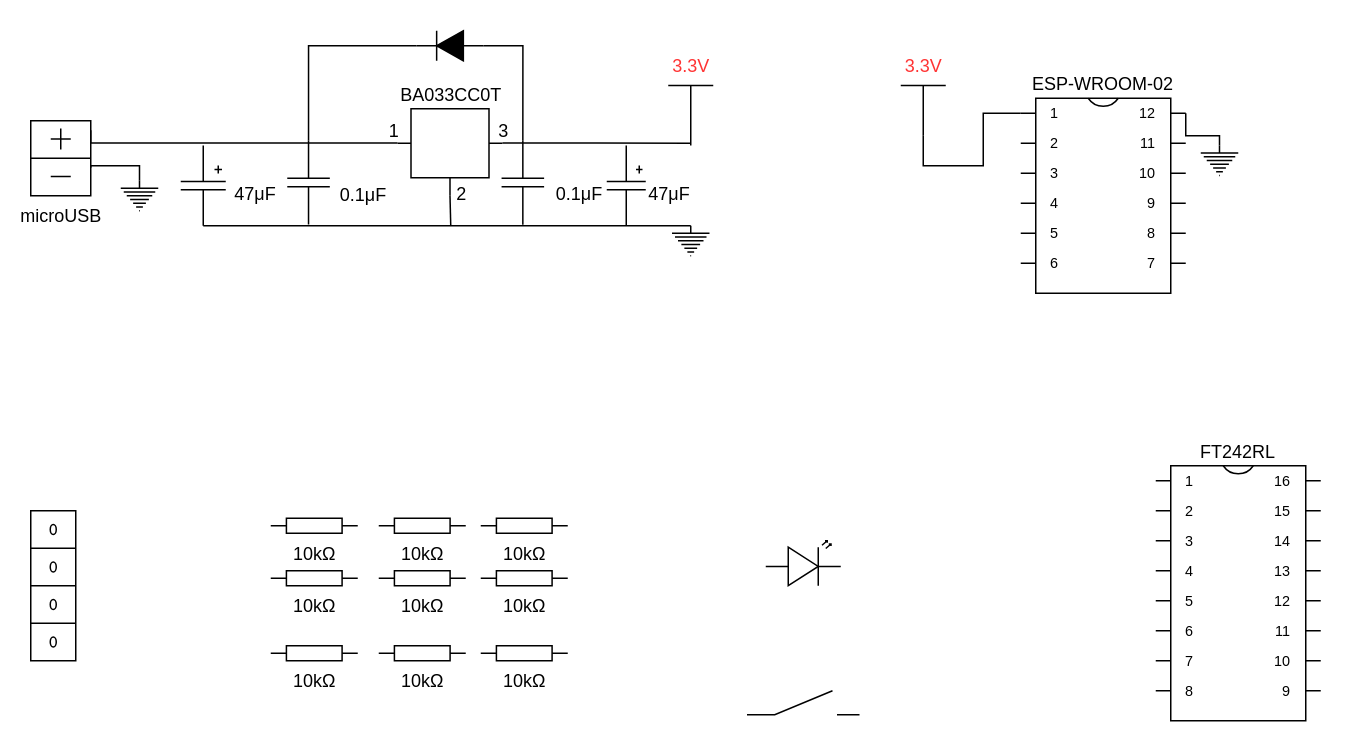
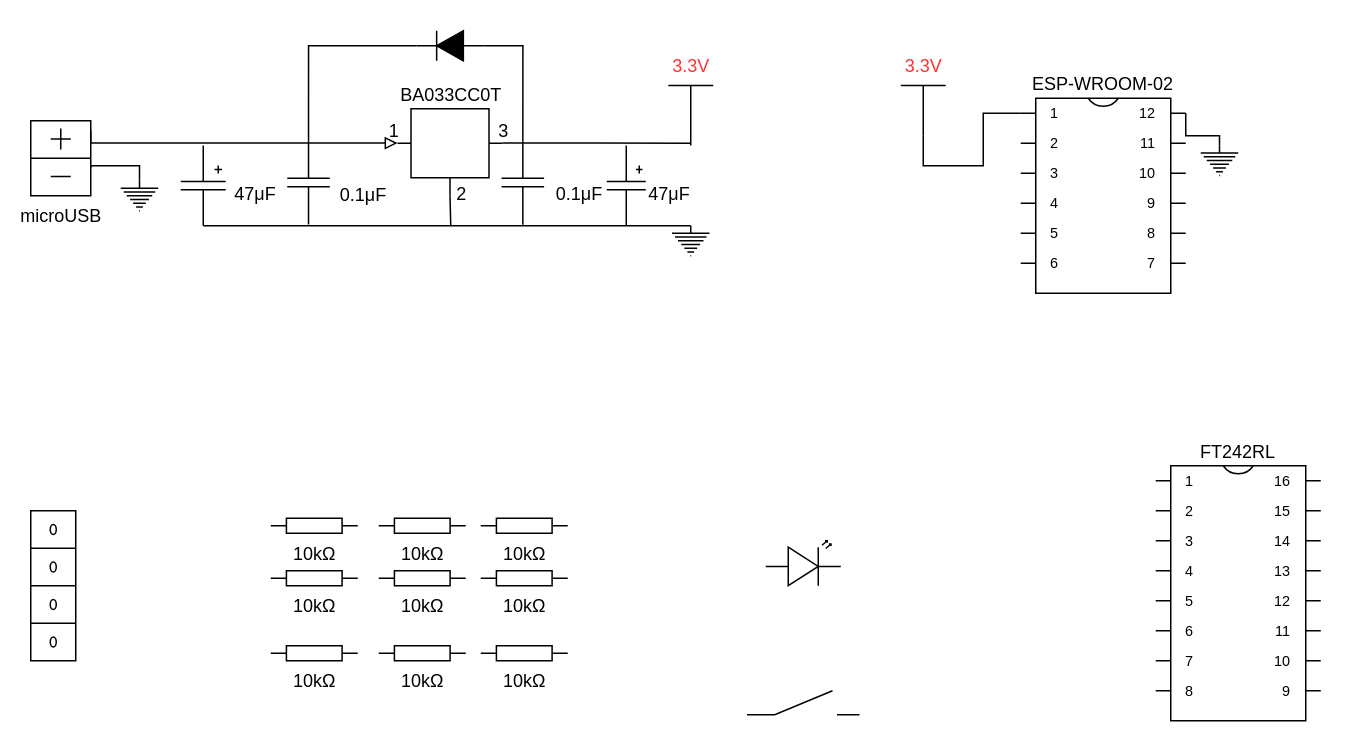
(389, 143) -> (384, 143)
